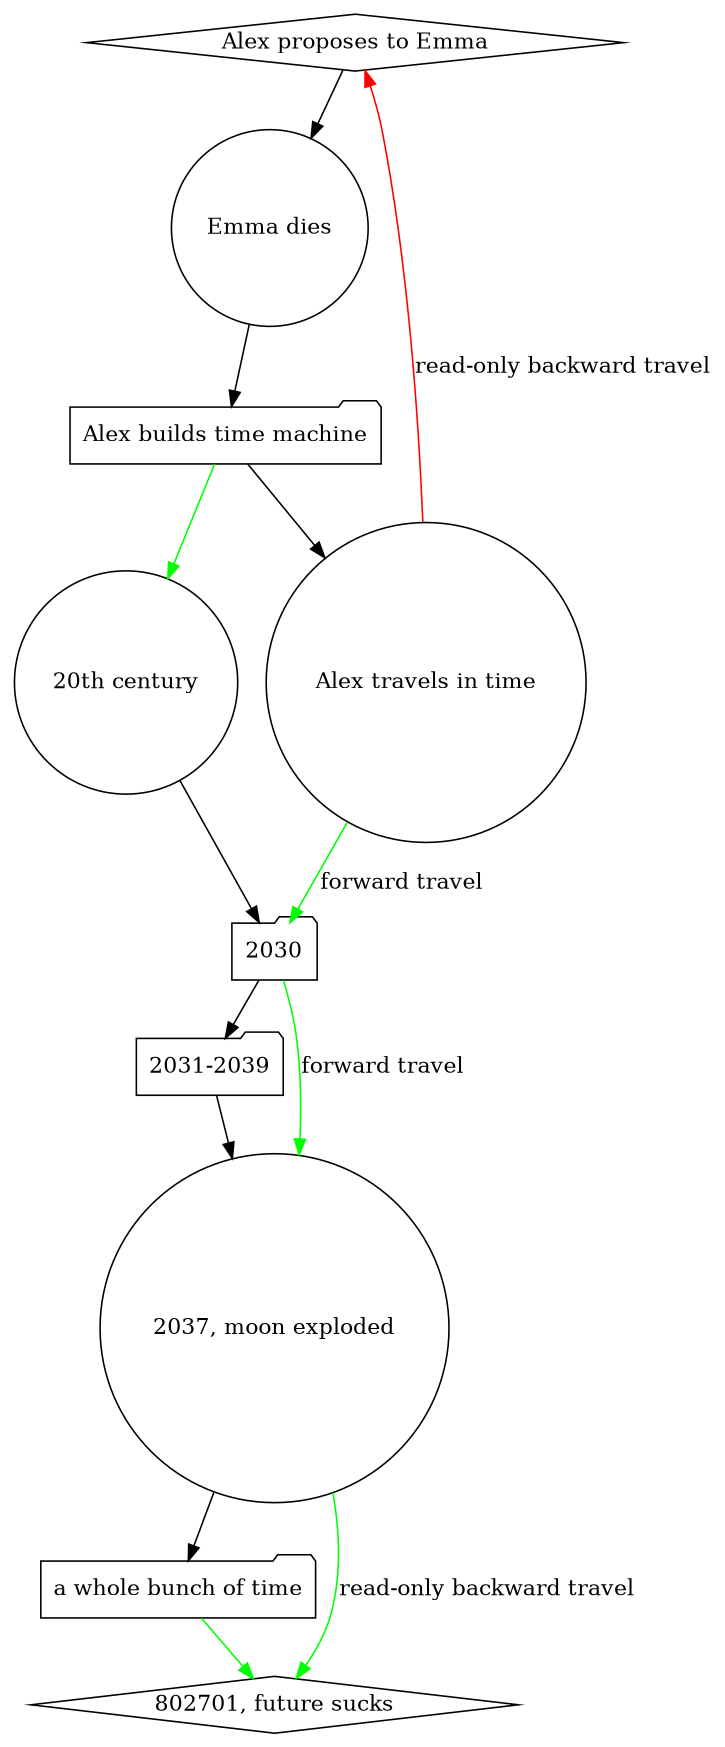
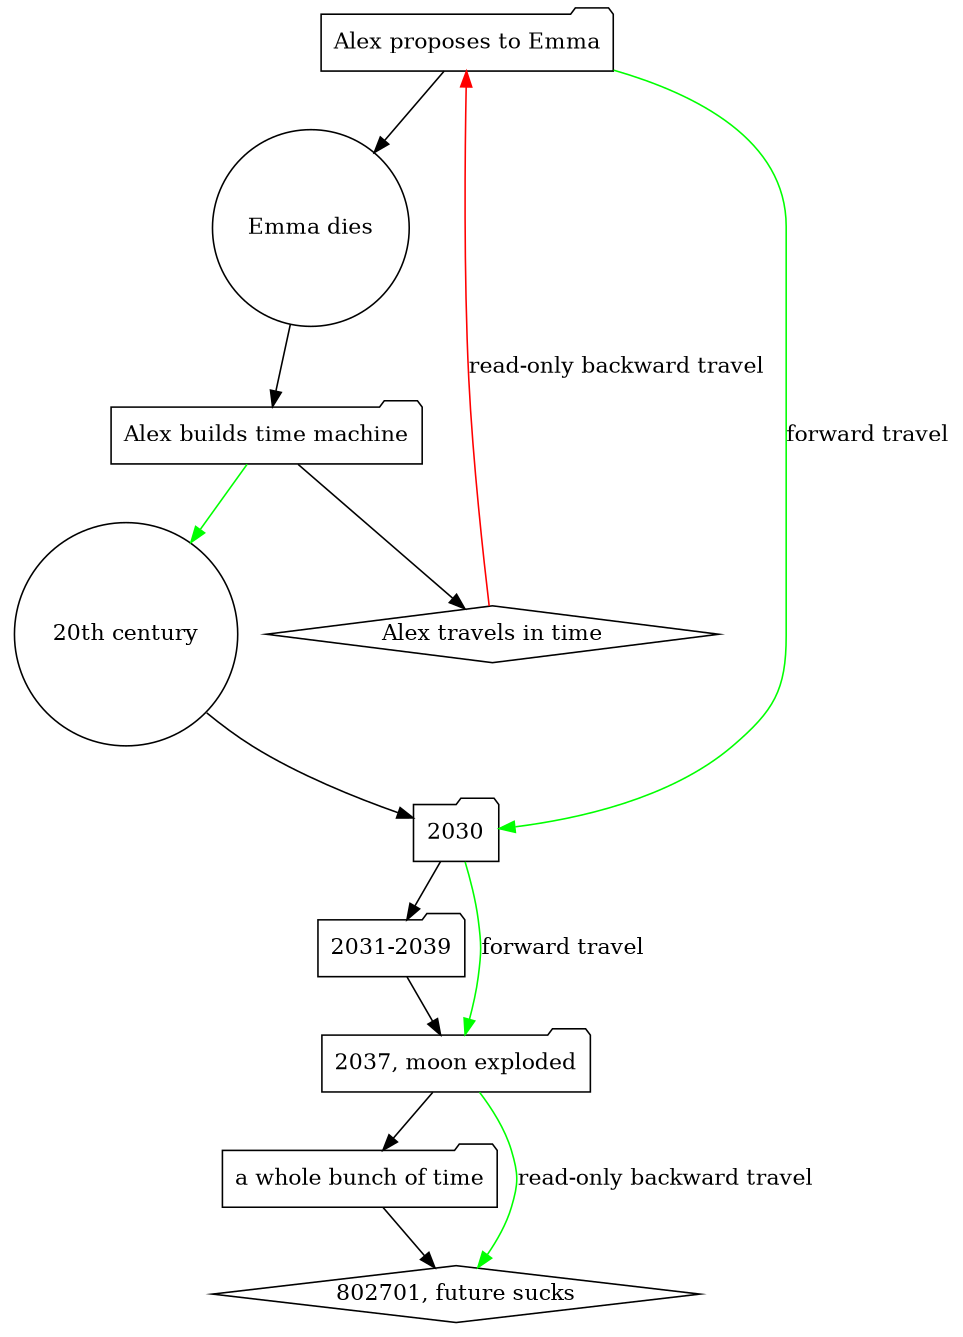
(355, 43) -> (467, 43)
(426, 683) -> (492, 634)
(323, 866) -> (786, 488)
(275, 1328) -> (456, 1064)
(222, 1642) -> (404, 1232)
